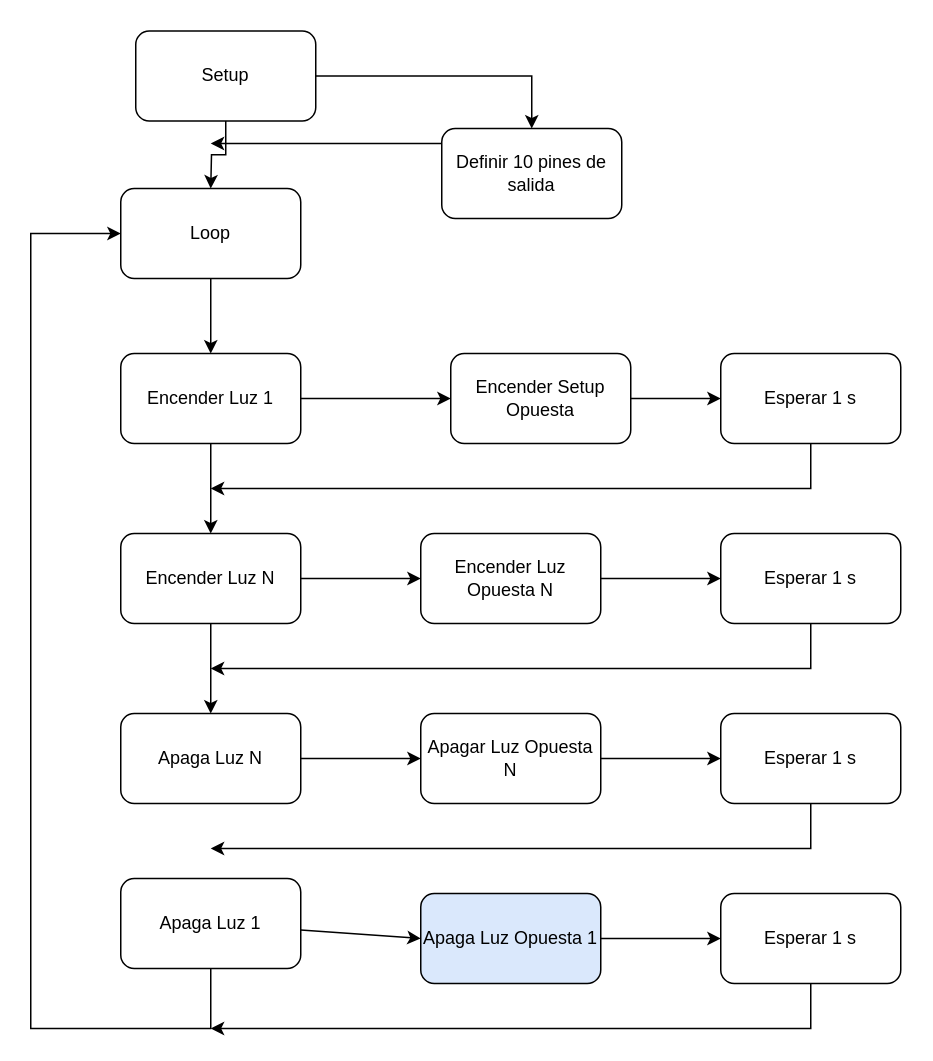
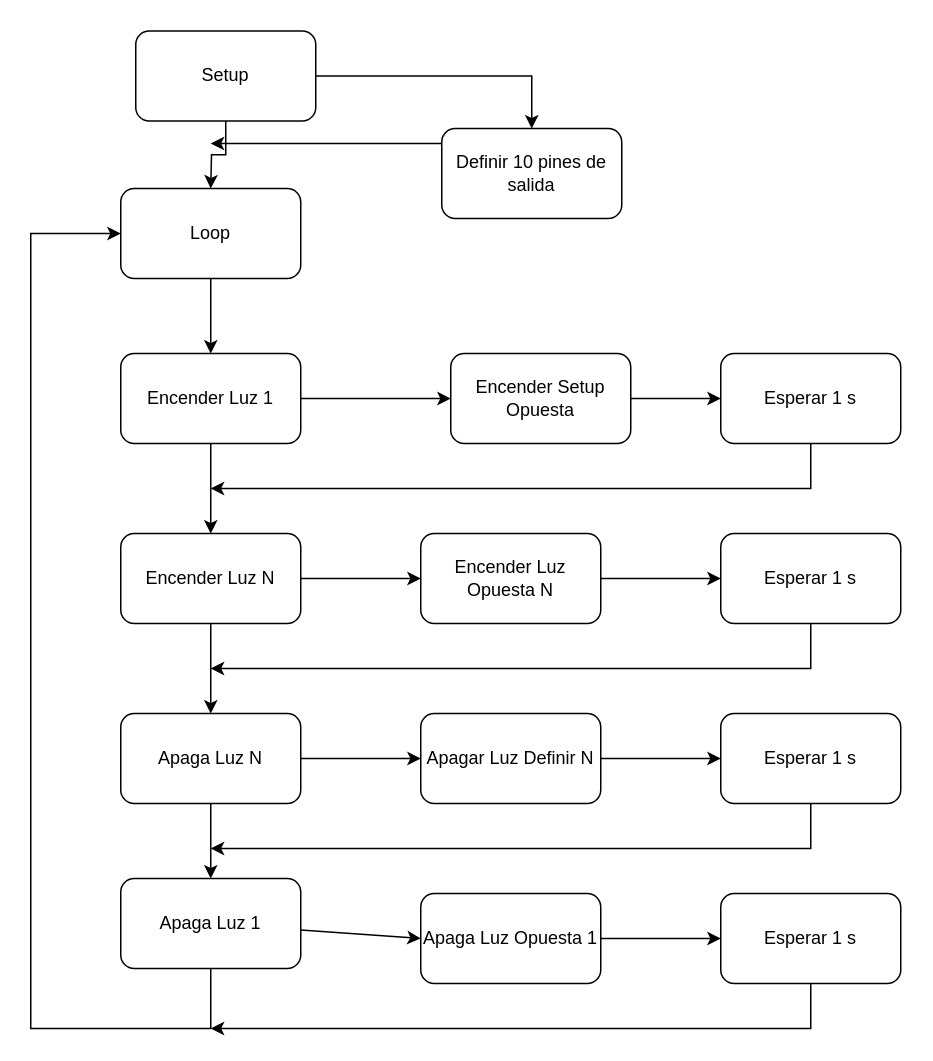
(511, 758) -> (511, 758)
none -> (211, 835)
(511, 938) -> (511, 938)
